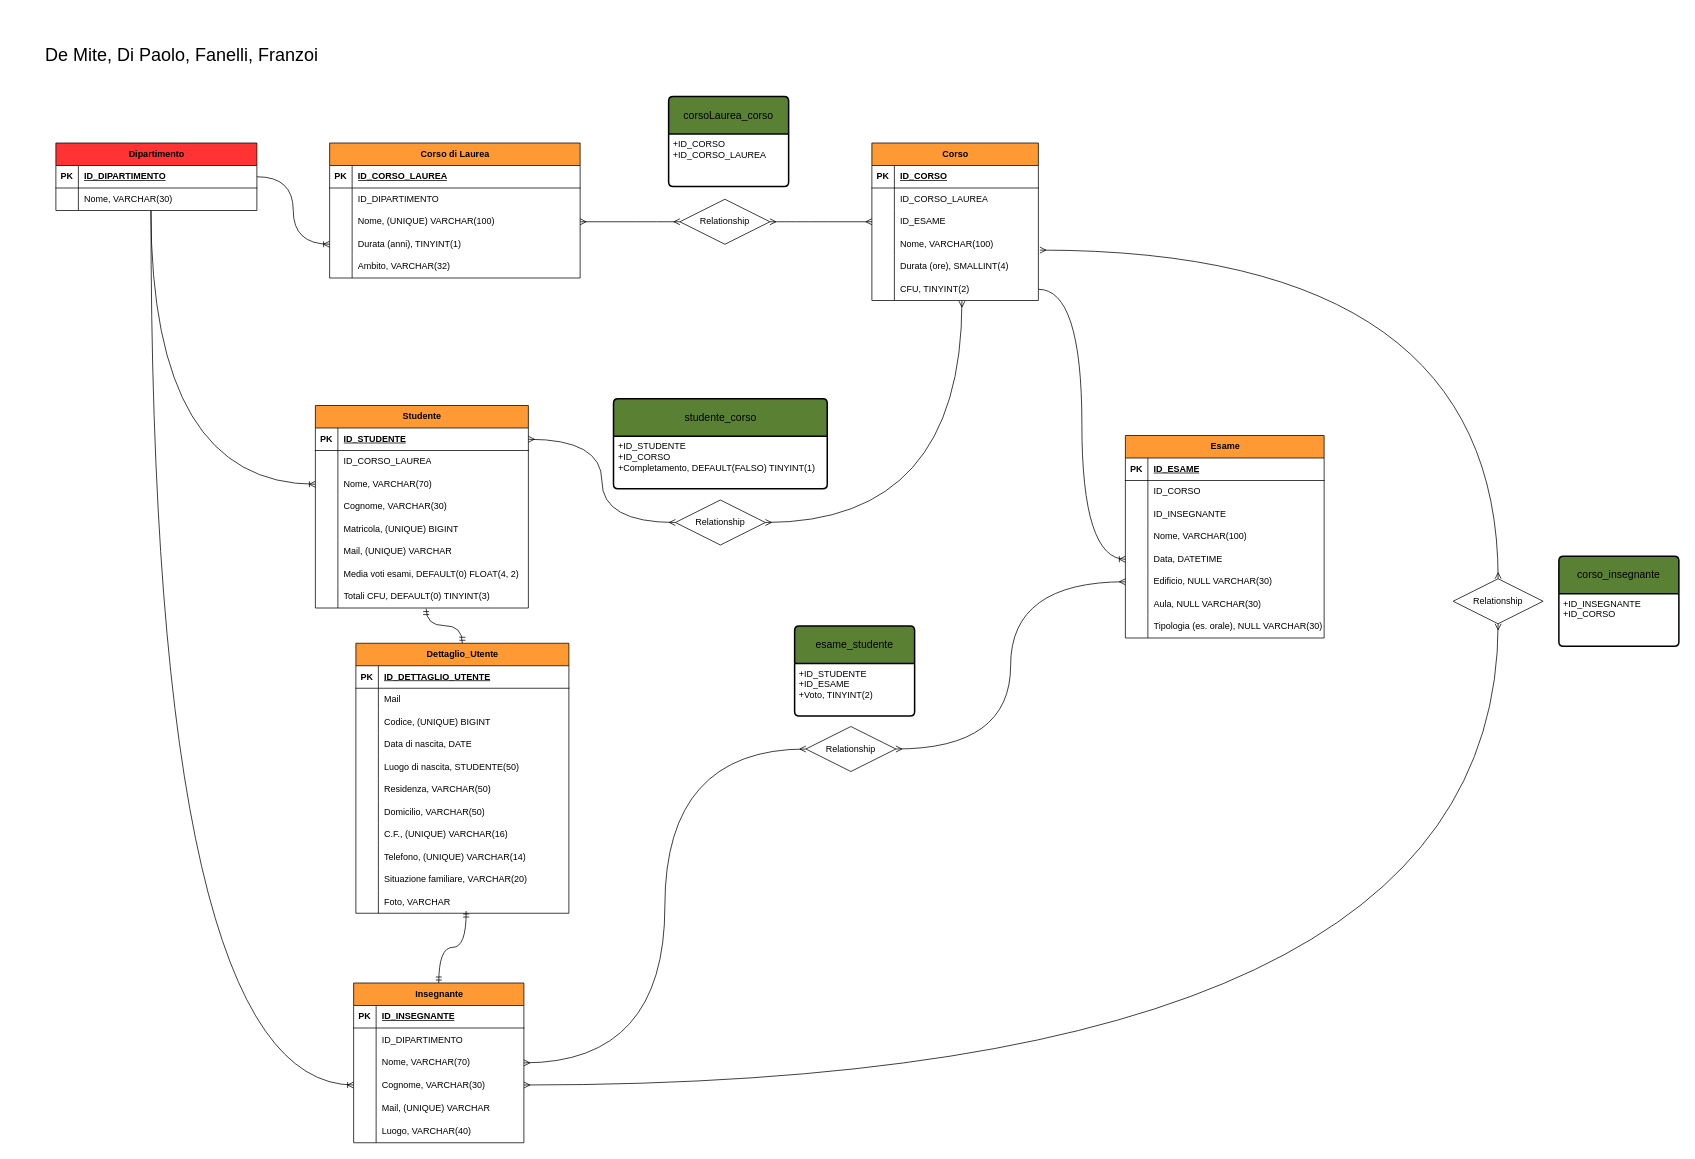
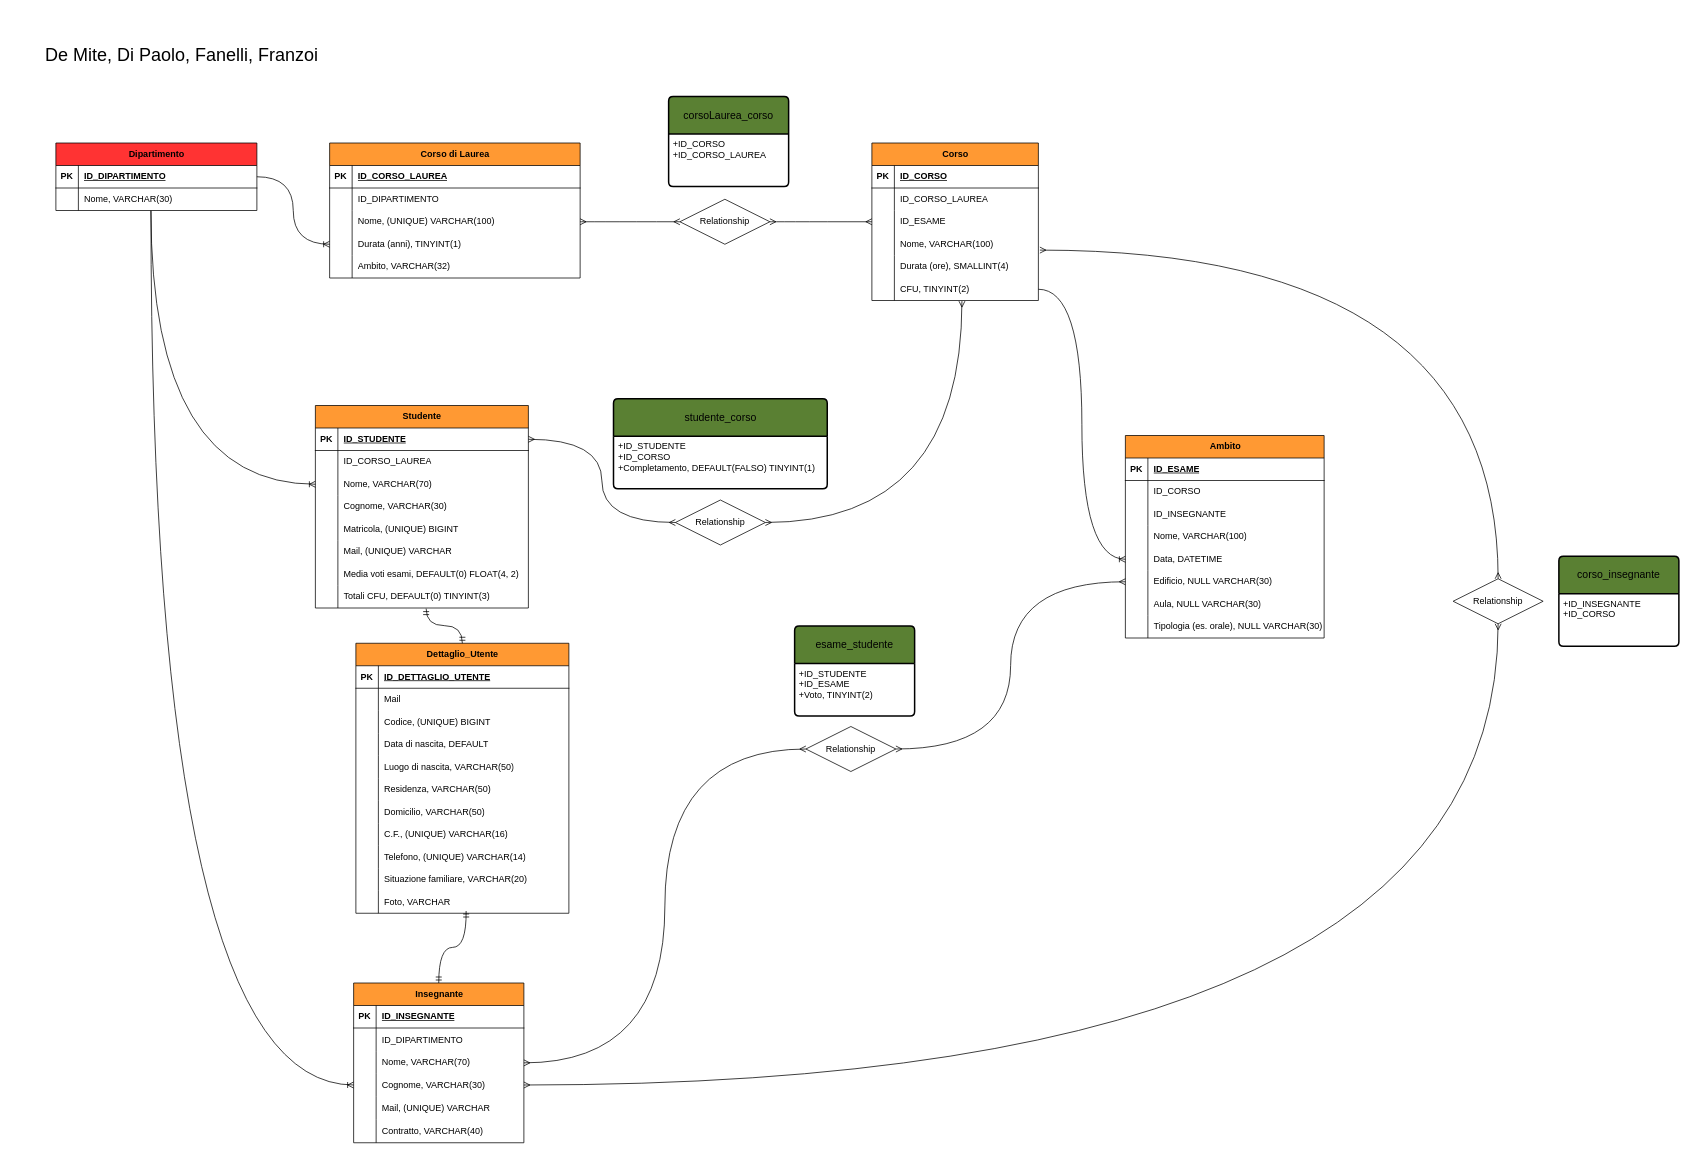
(1226, 447) -> (1226, 447)
(430, 744) -> (438, 744)
(453, 767) -> (450, 767)
(425, 1131) -> (435, 1131)
